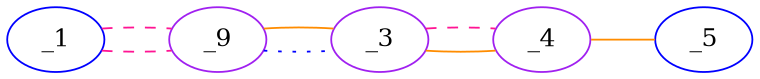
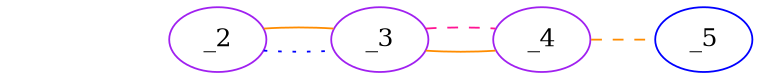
(56, 40) -> none
(218, 40) -> (218, 40)
(623, 40) -> (623, 40)
